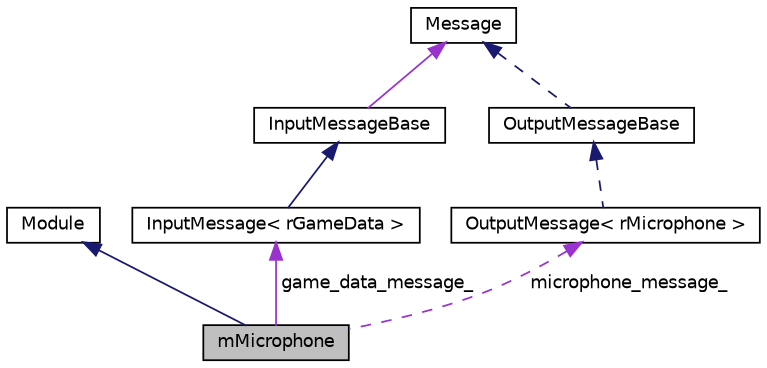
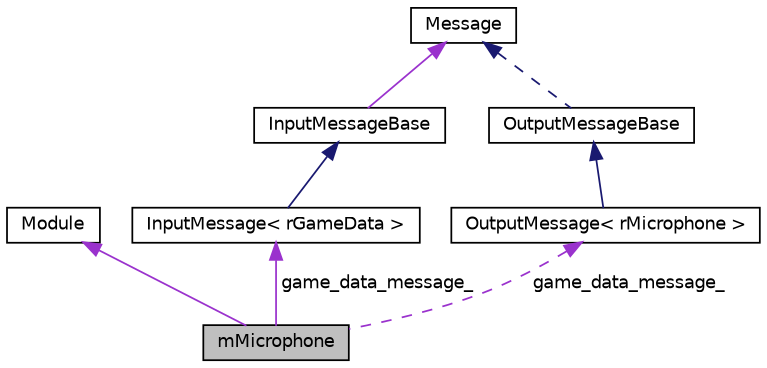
(600, 184) -> (600, 184)
(627, 284) -> (627, 284)
(173, 288) -> (173, 288)
